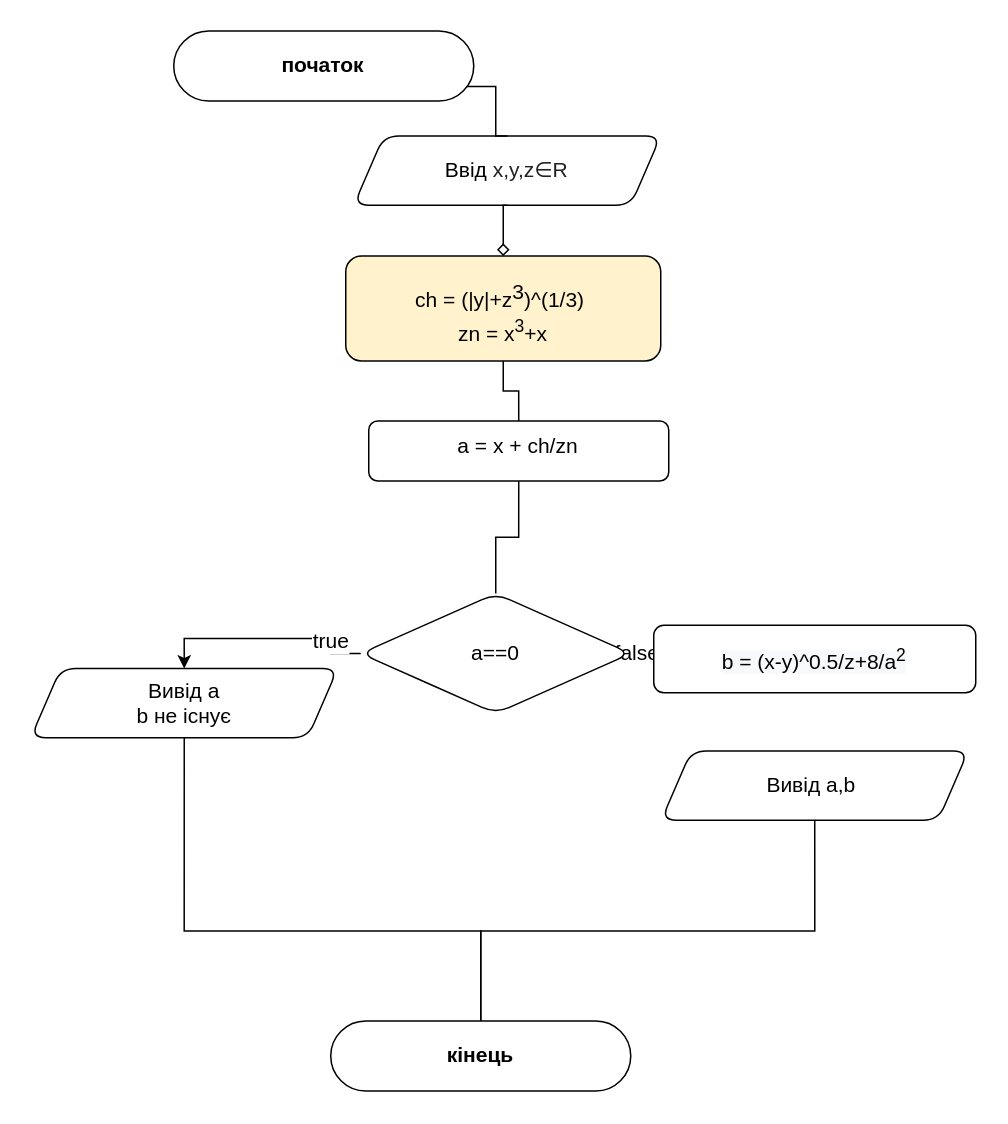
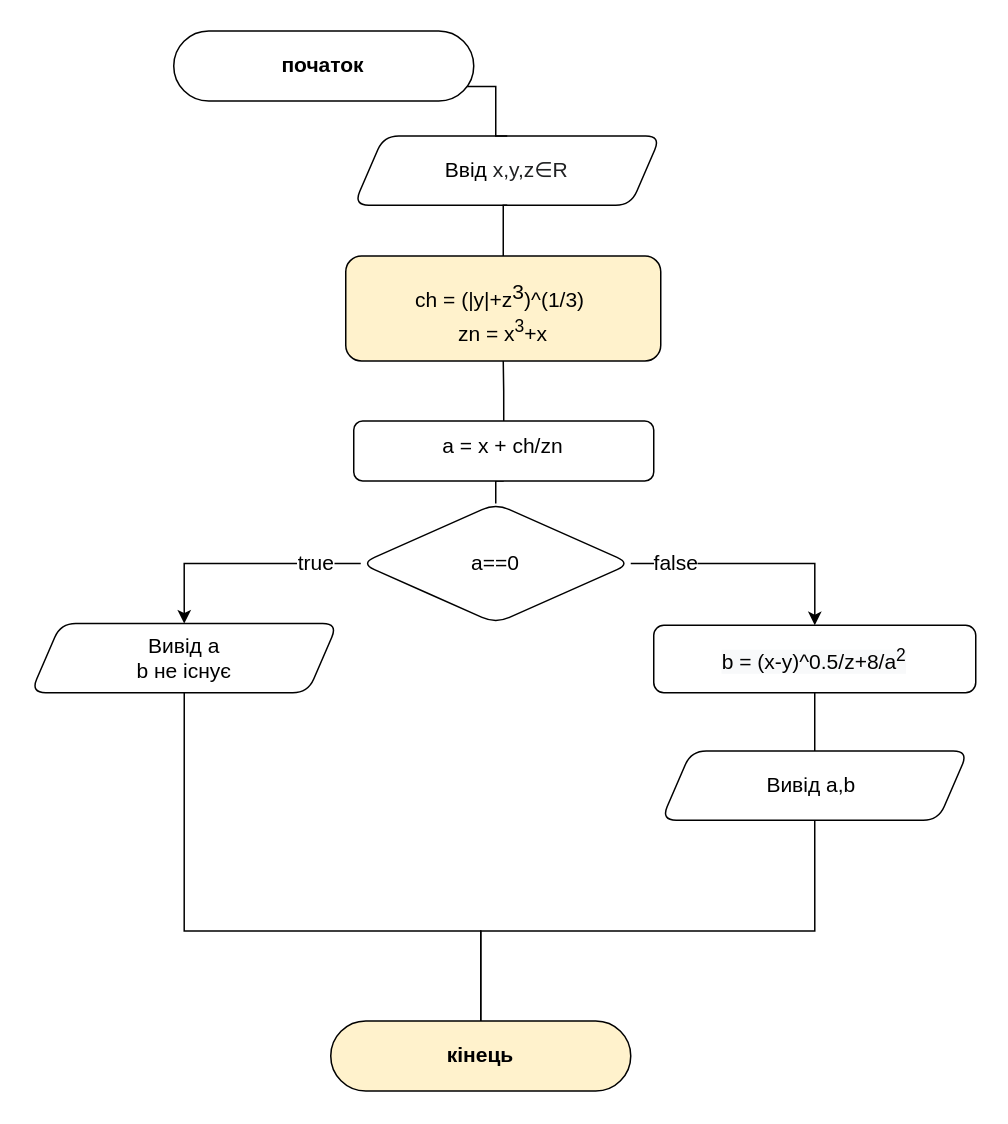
(503, 243) -> (503, 249)
(519, 451) -> (504, 451)
(496, 653) -> (496, 563)
(184, 703) -> (184, 658)
none -> (815, 722)
(481, 1056) -> (481, 1056)
